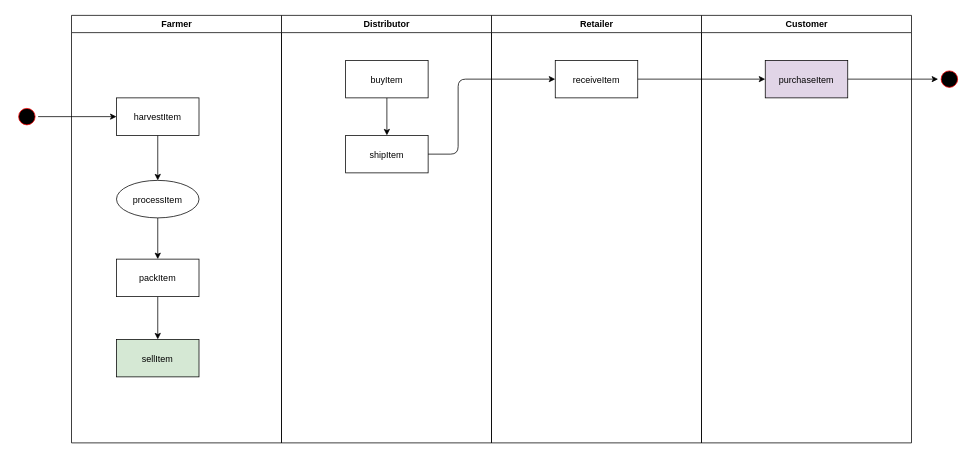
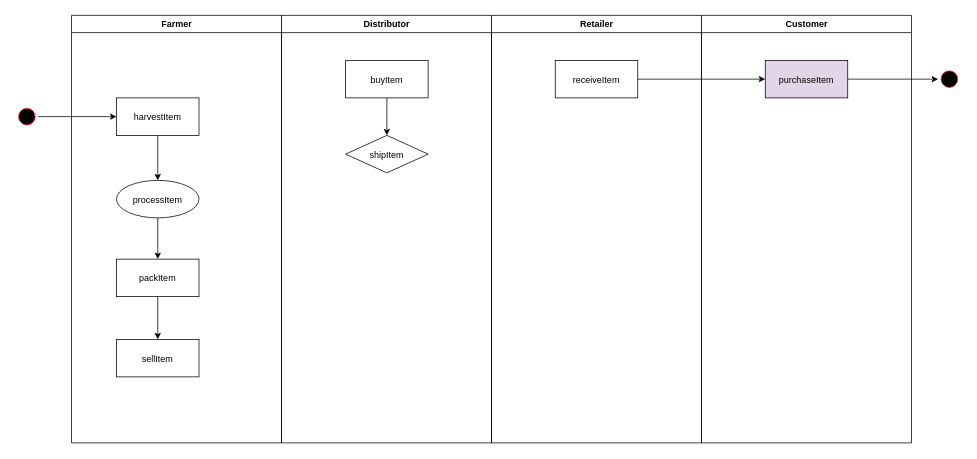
(460, 81) -> none
(387, 154) -> (387, 154)
(158, 358) -> (158, 358)
